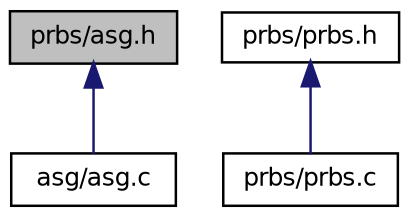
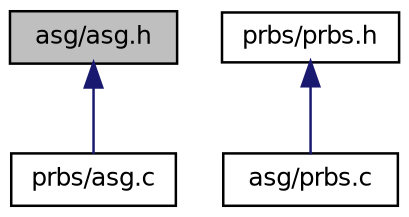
(94, 37) -> (94, 37)
(94, 180) -> (94, 180)
(311, 180) -> (311, 180)
